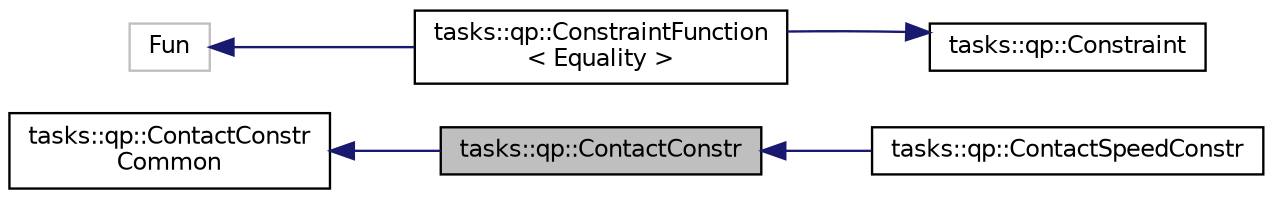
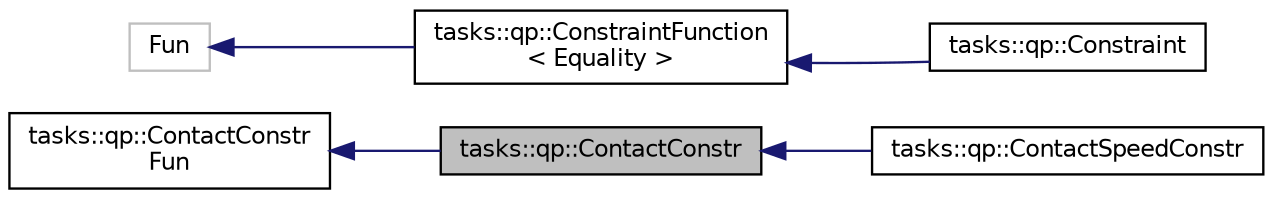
(846, 31) -> (870, 63)
(170, 151) -> (170, 151)
